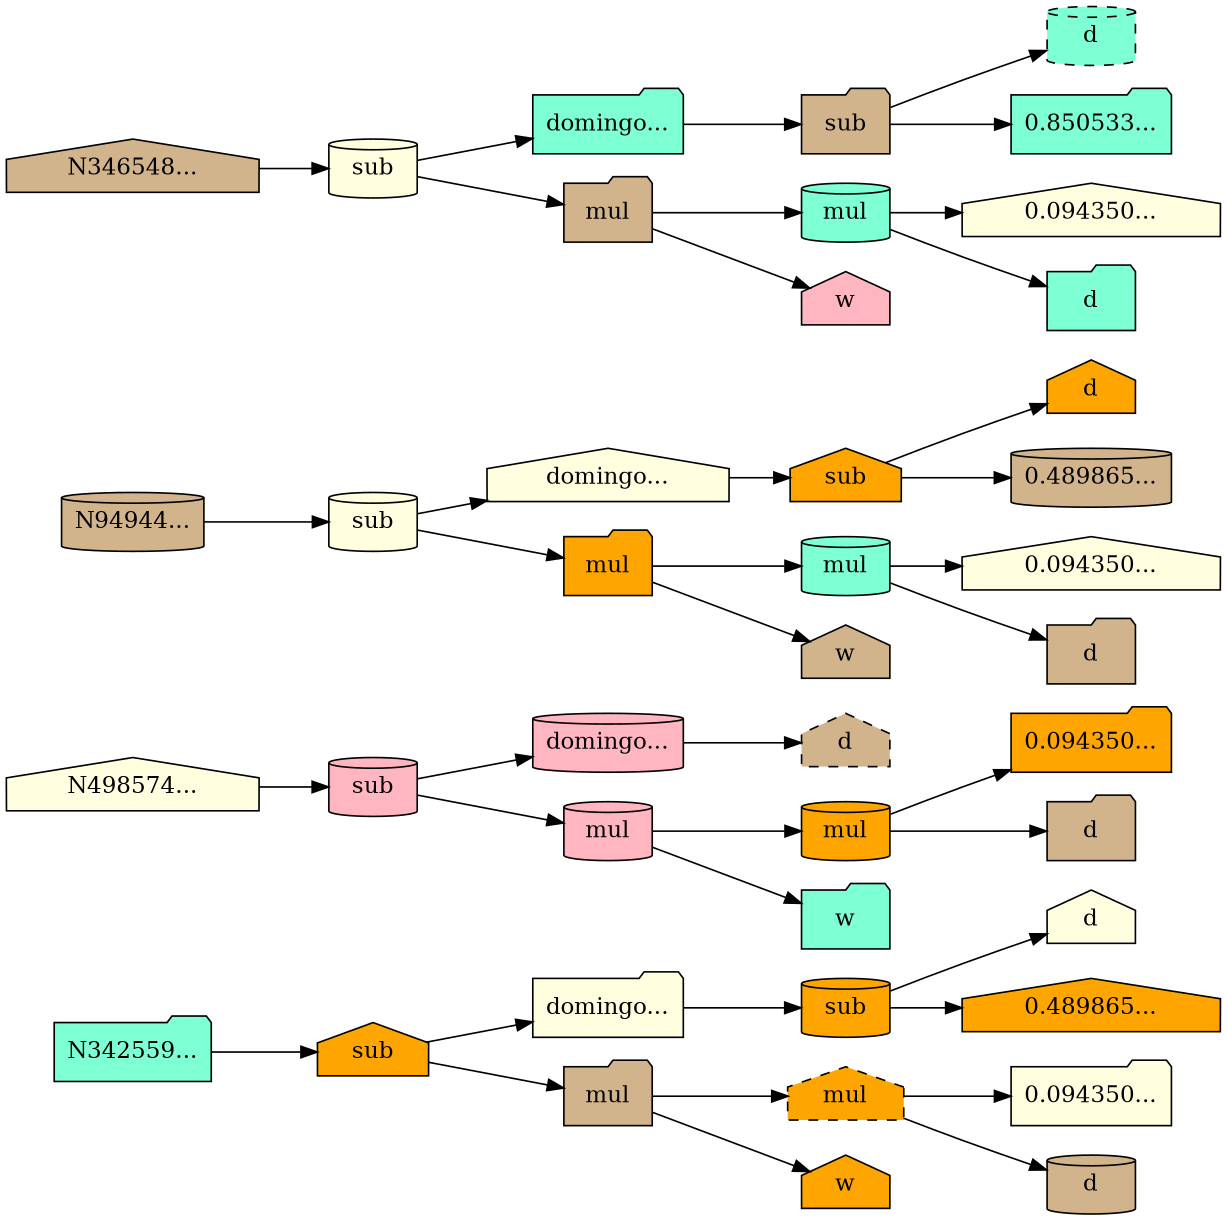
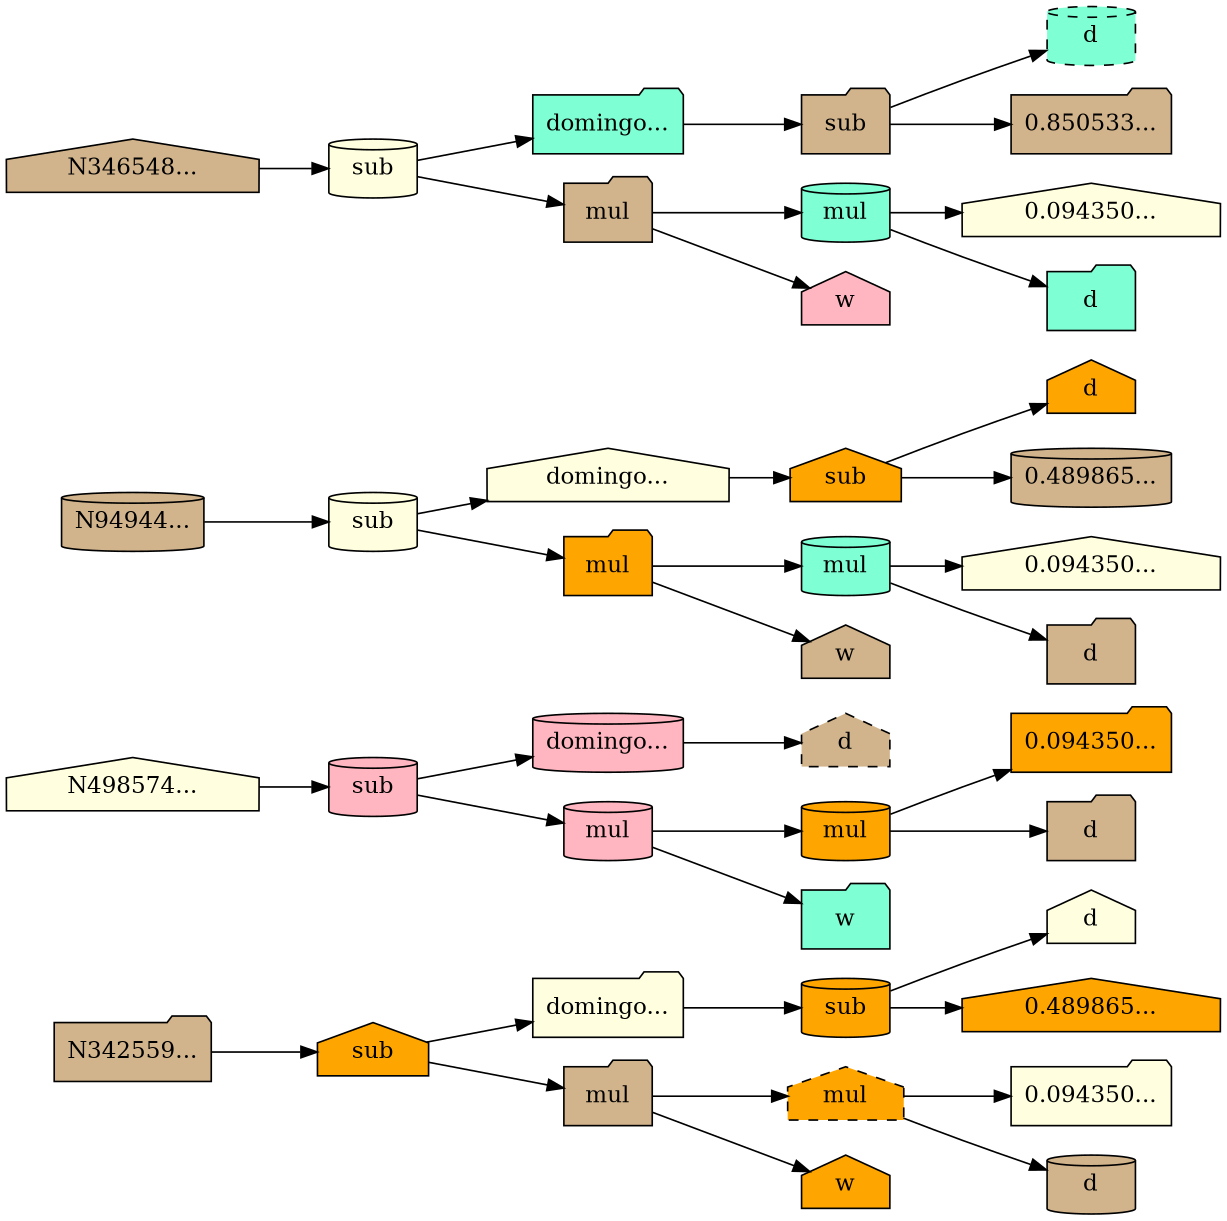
(1091, 124) -> (1091, 124)
(133, 1052) -> (133, 1052)
